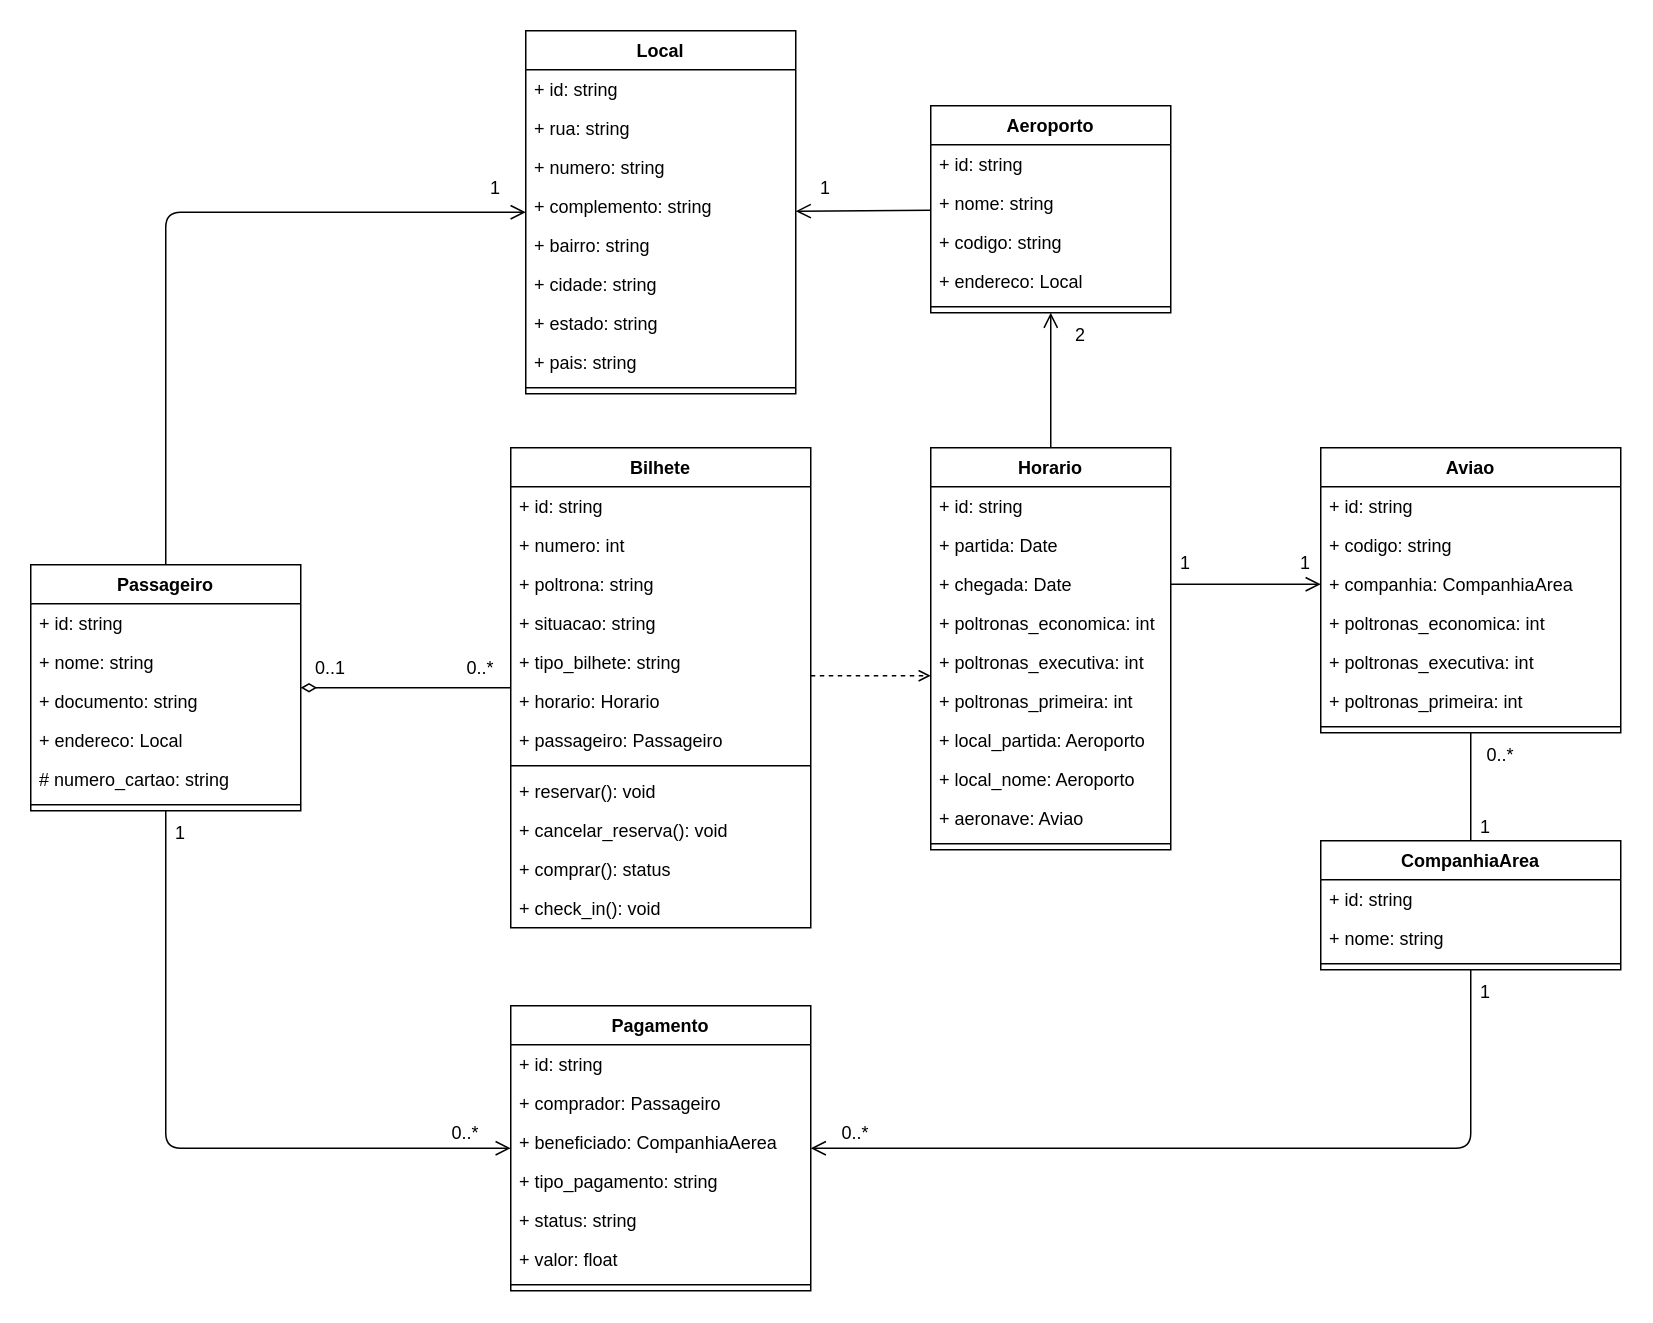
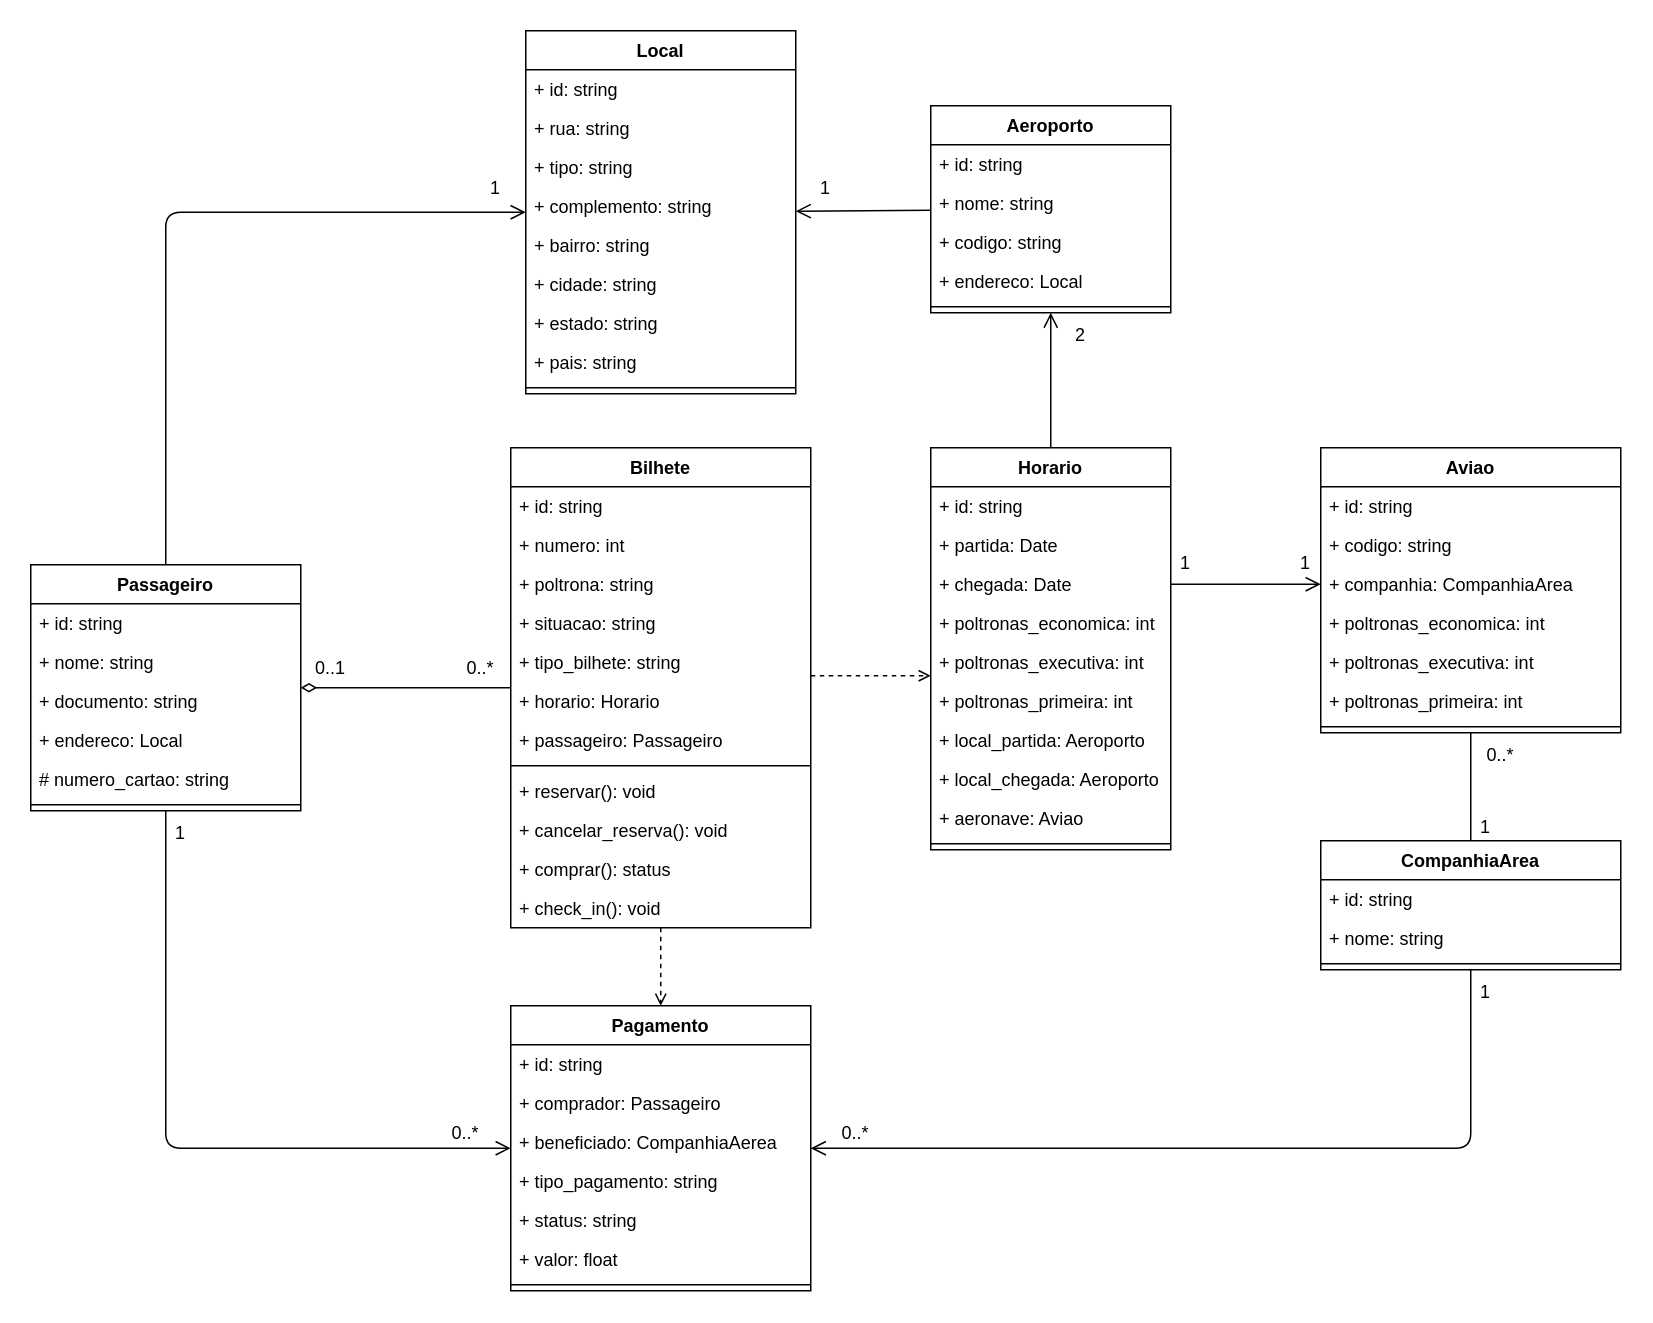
(605, 168) -> (593, 168)
(1043, 780) -> (1058, 780)
none -> (661, 966)
